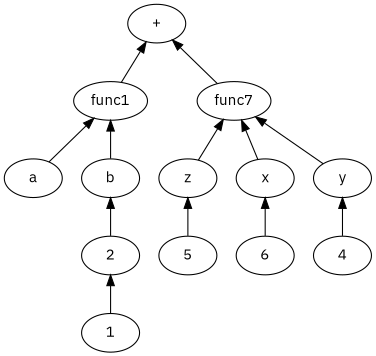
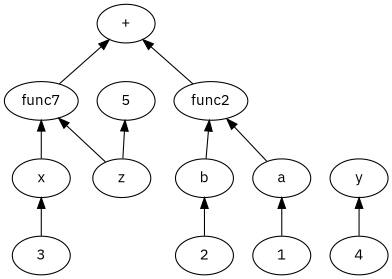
(111, 101) -> (211, 101)
(294, 144) -> none
(188, 222) -> (124, 145)
(265, 256) -> (41, 256)
(111, 299) -> (282, 222)
